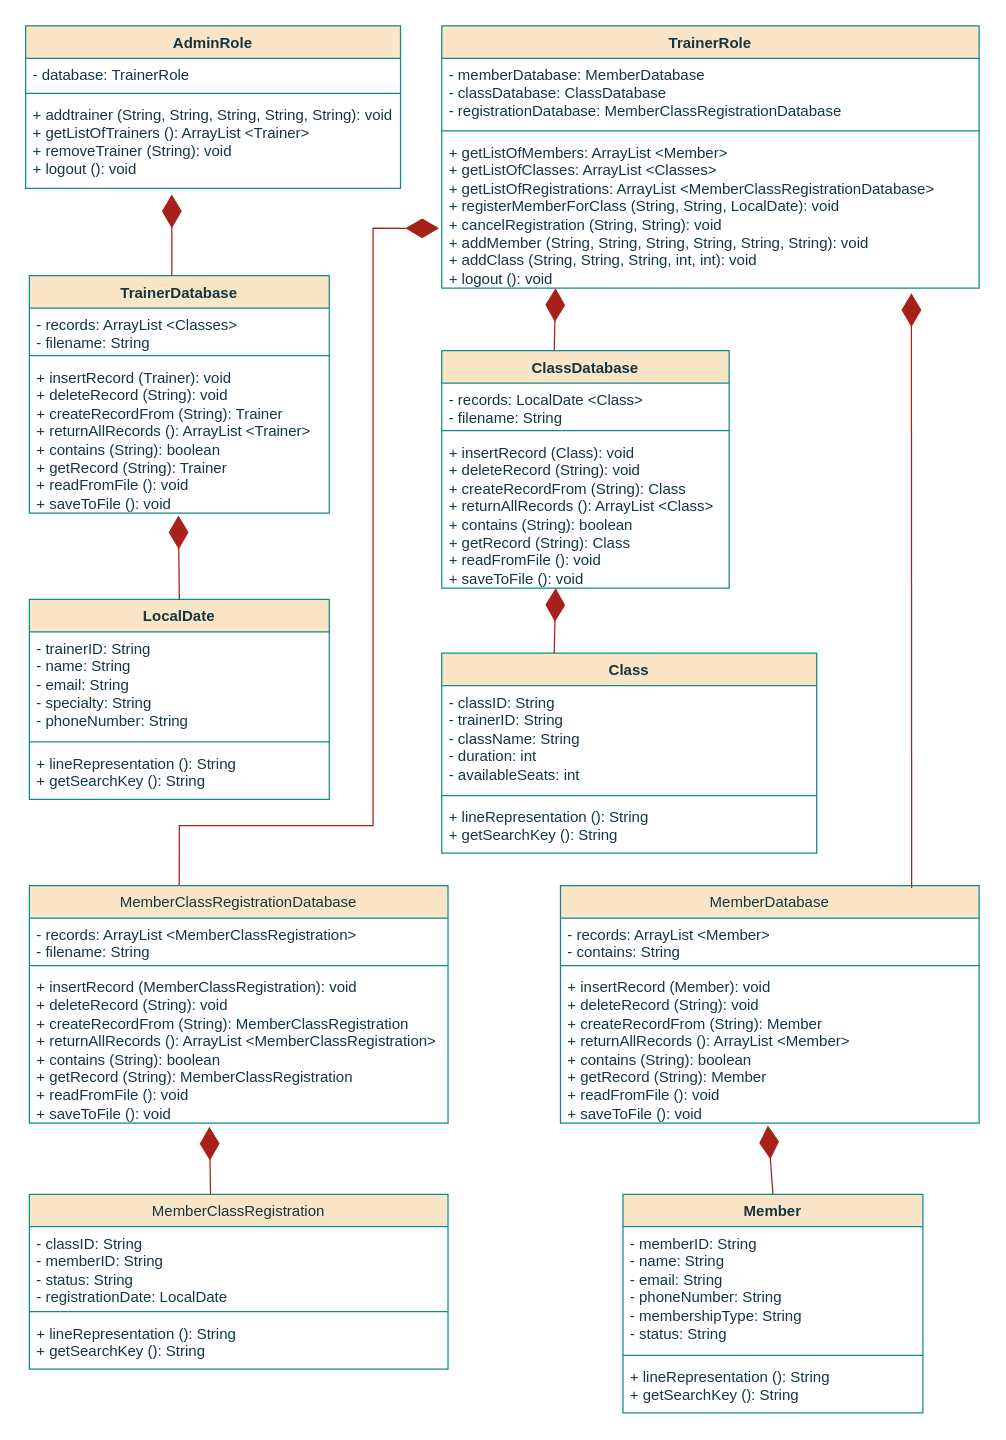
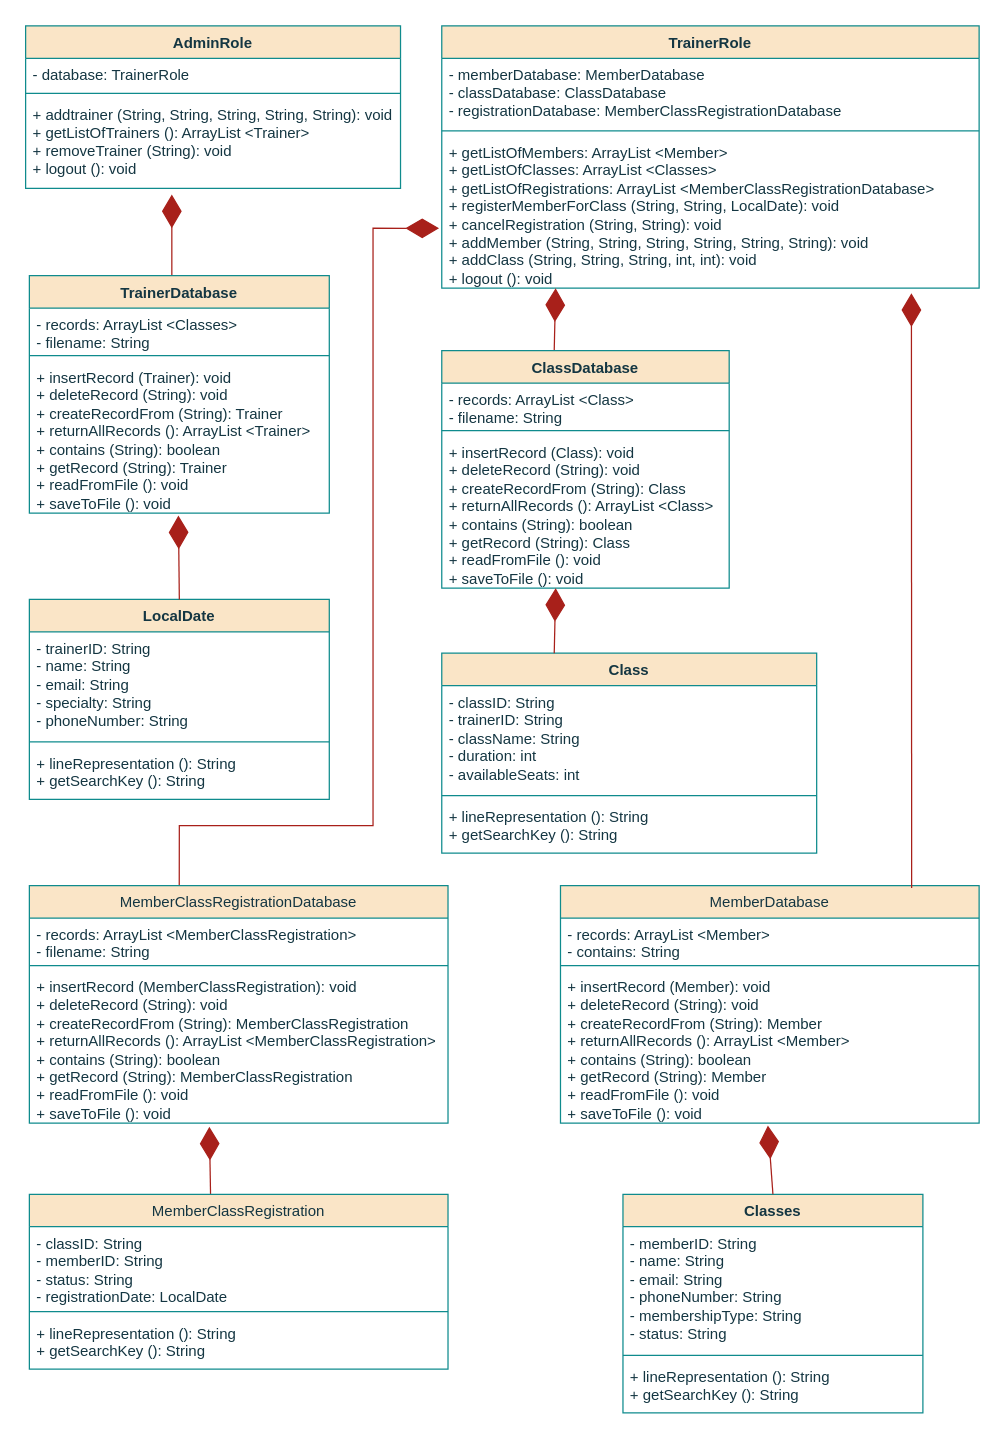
(555, 410) -> (555, 410)
(773, 1212) -> (773, 1212)
